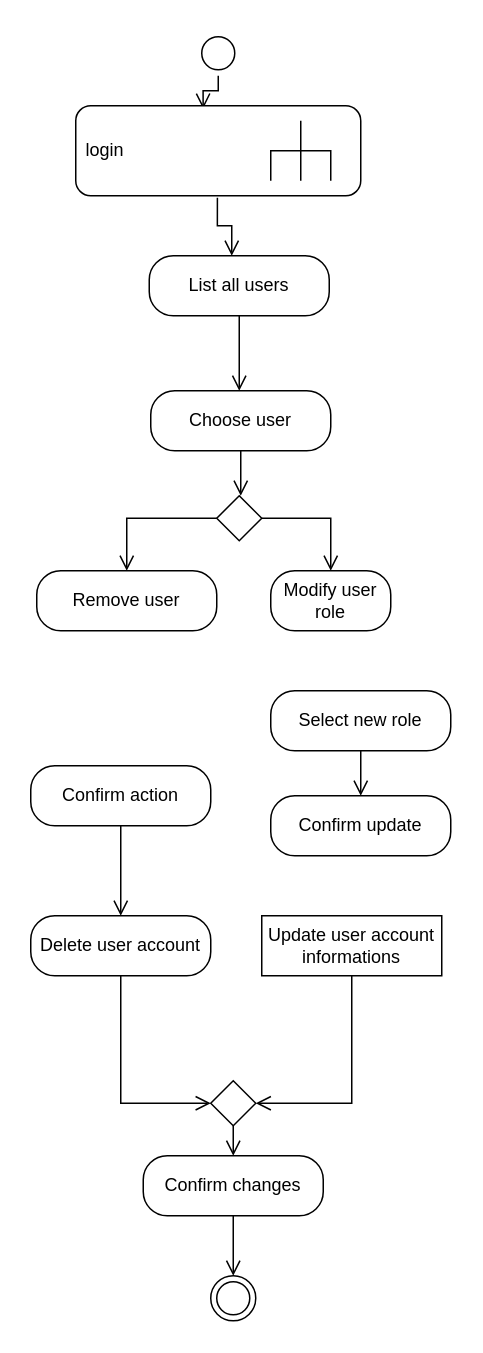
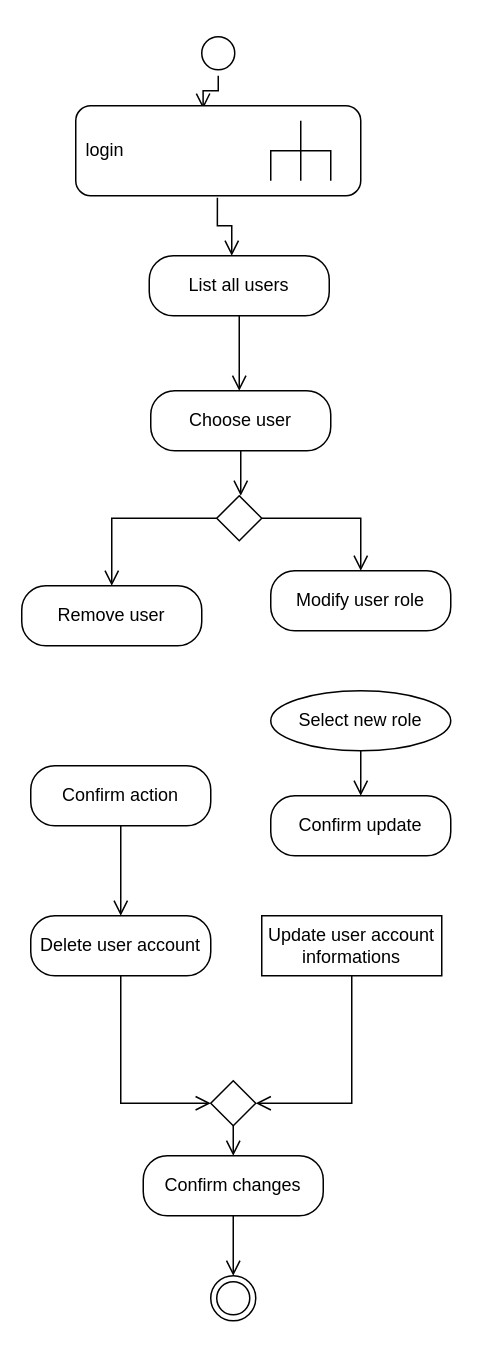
(127, 601) -> (112, 616)
(331, 601) -> (361, 601)
(361, 721) -> (361, 721)
